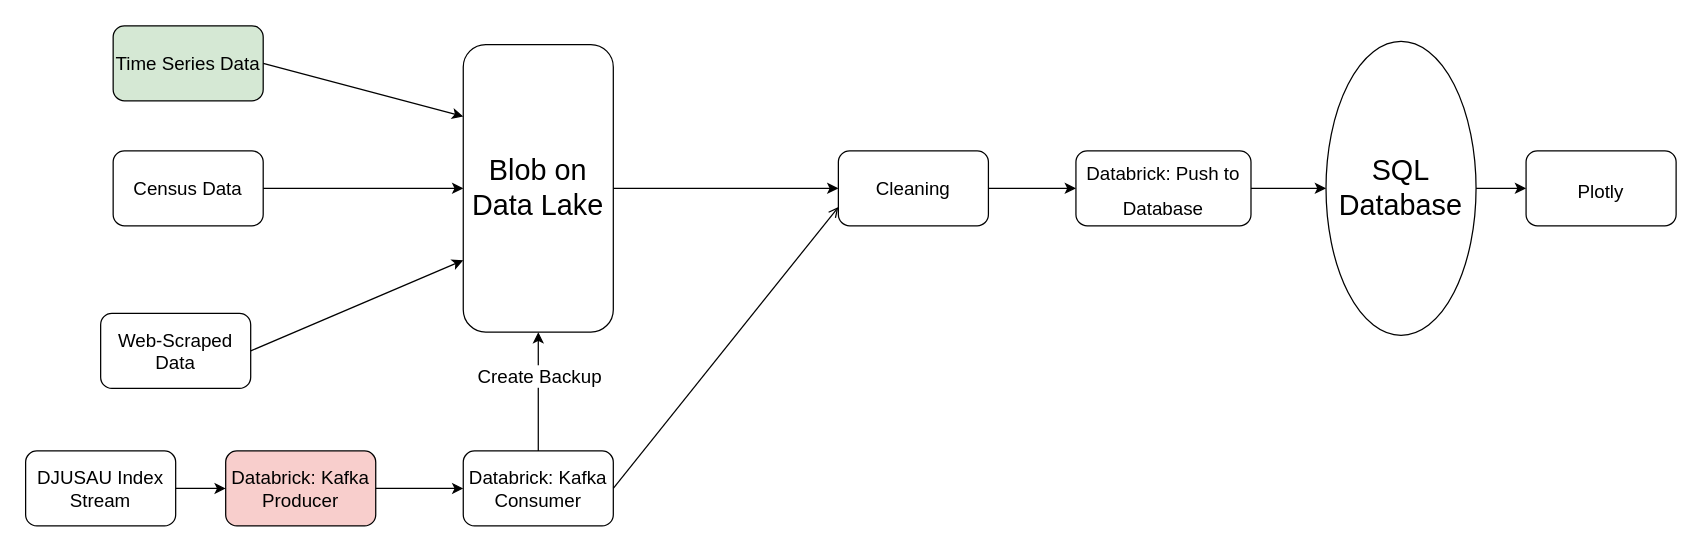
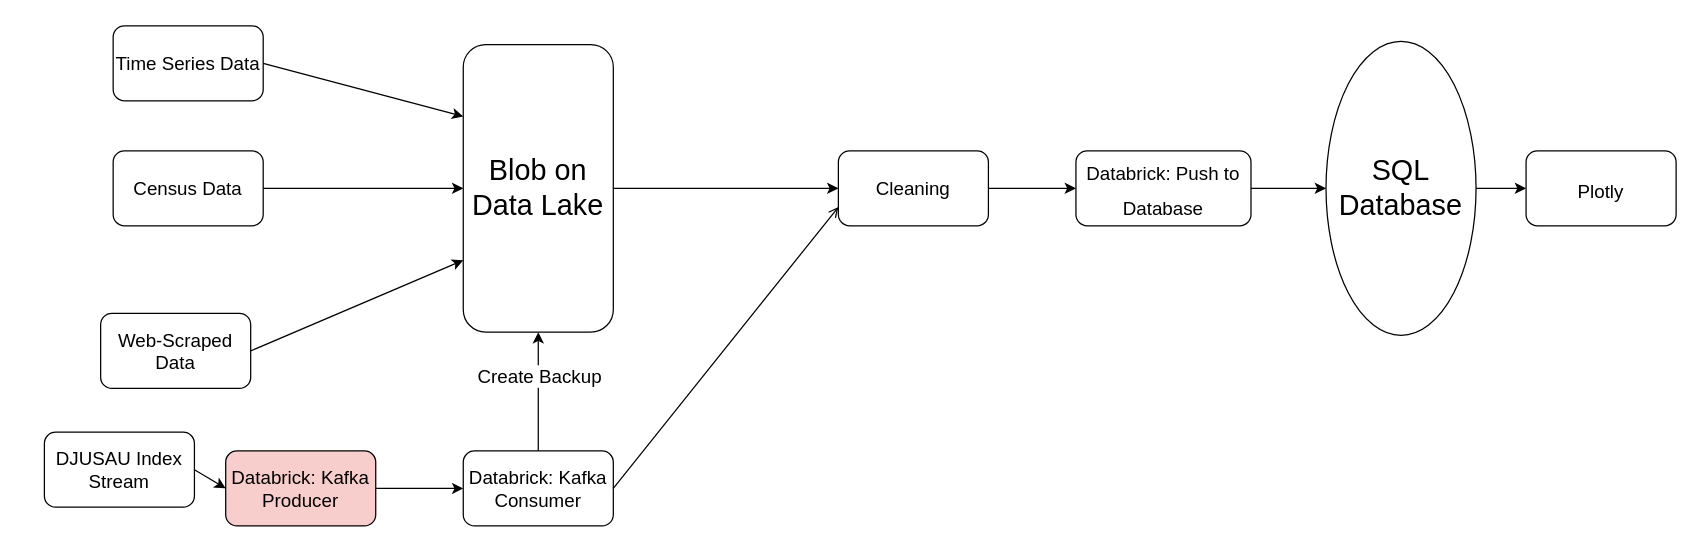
(188, 63) -> (188, 63)
(101, 488) -> (119, 469)
